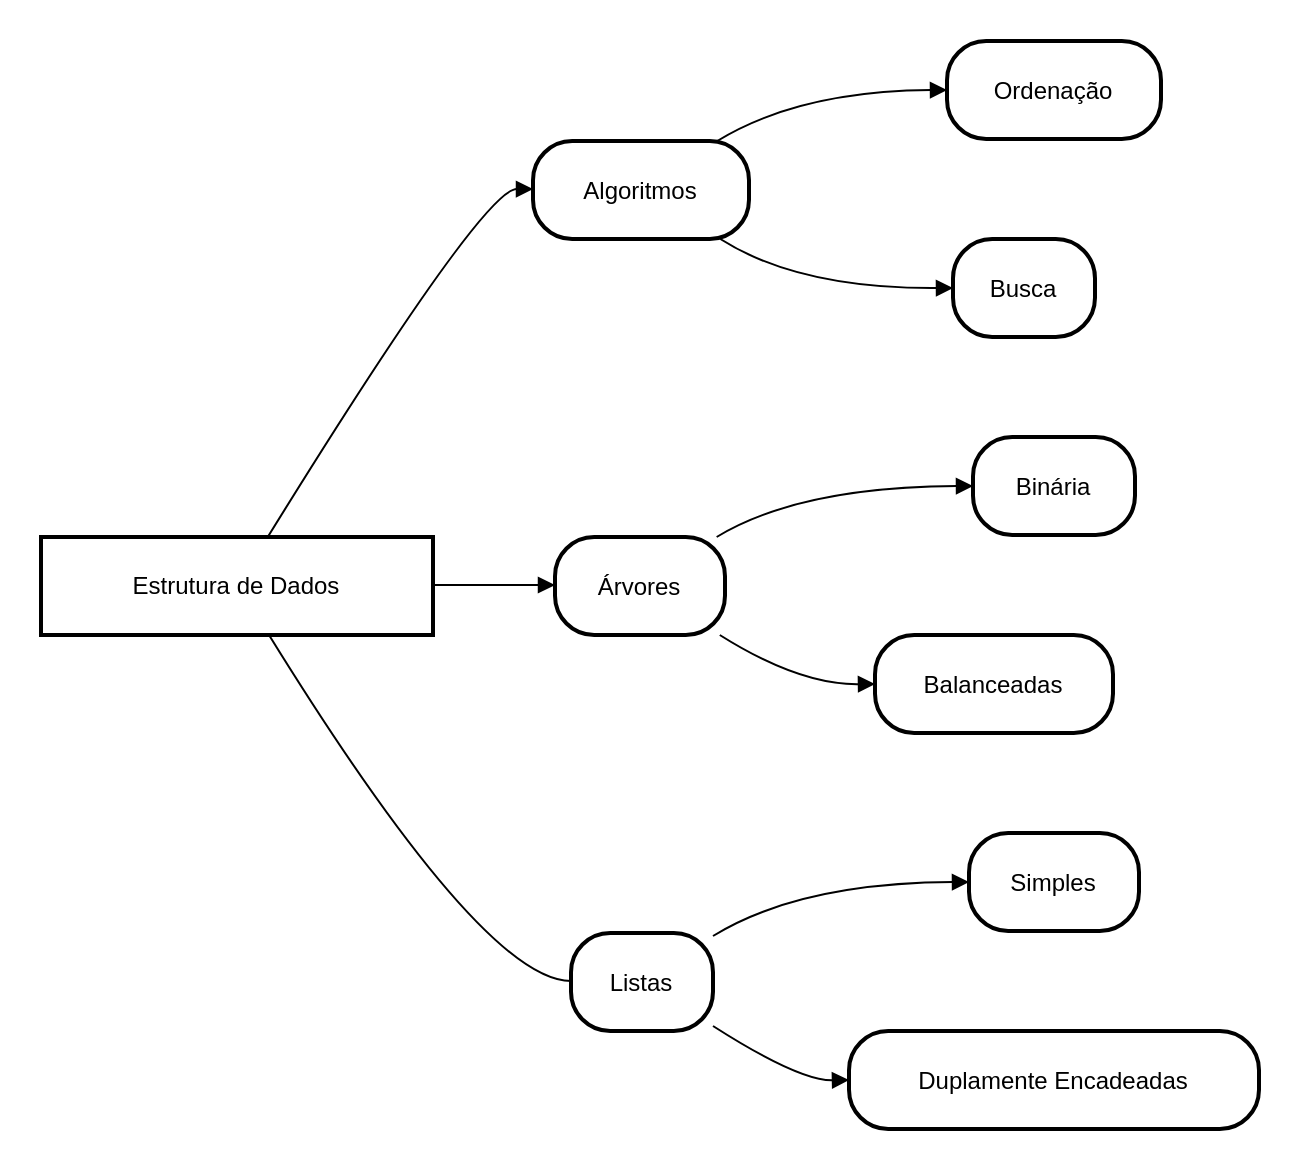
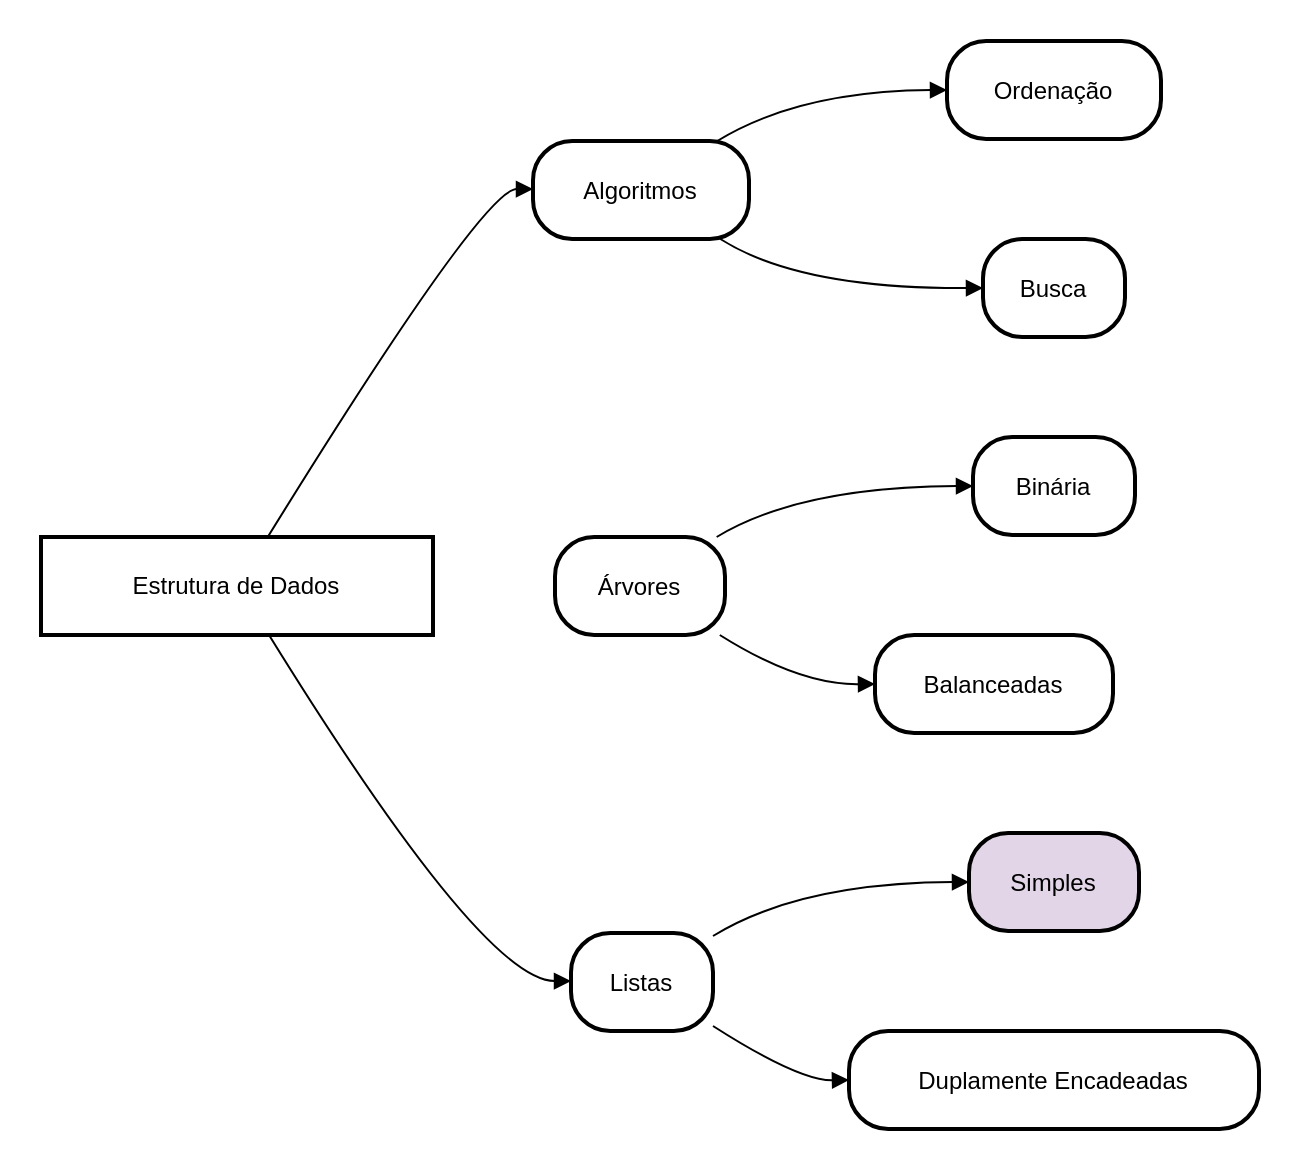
(1024, 288) -> (1054, 288)
(486, 585) -> none
(438, 878) -> (434, 877)
(1054, 882) -> (1054, 882)
